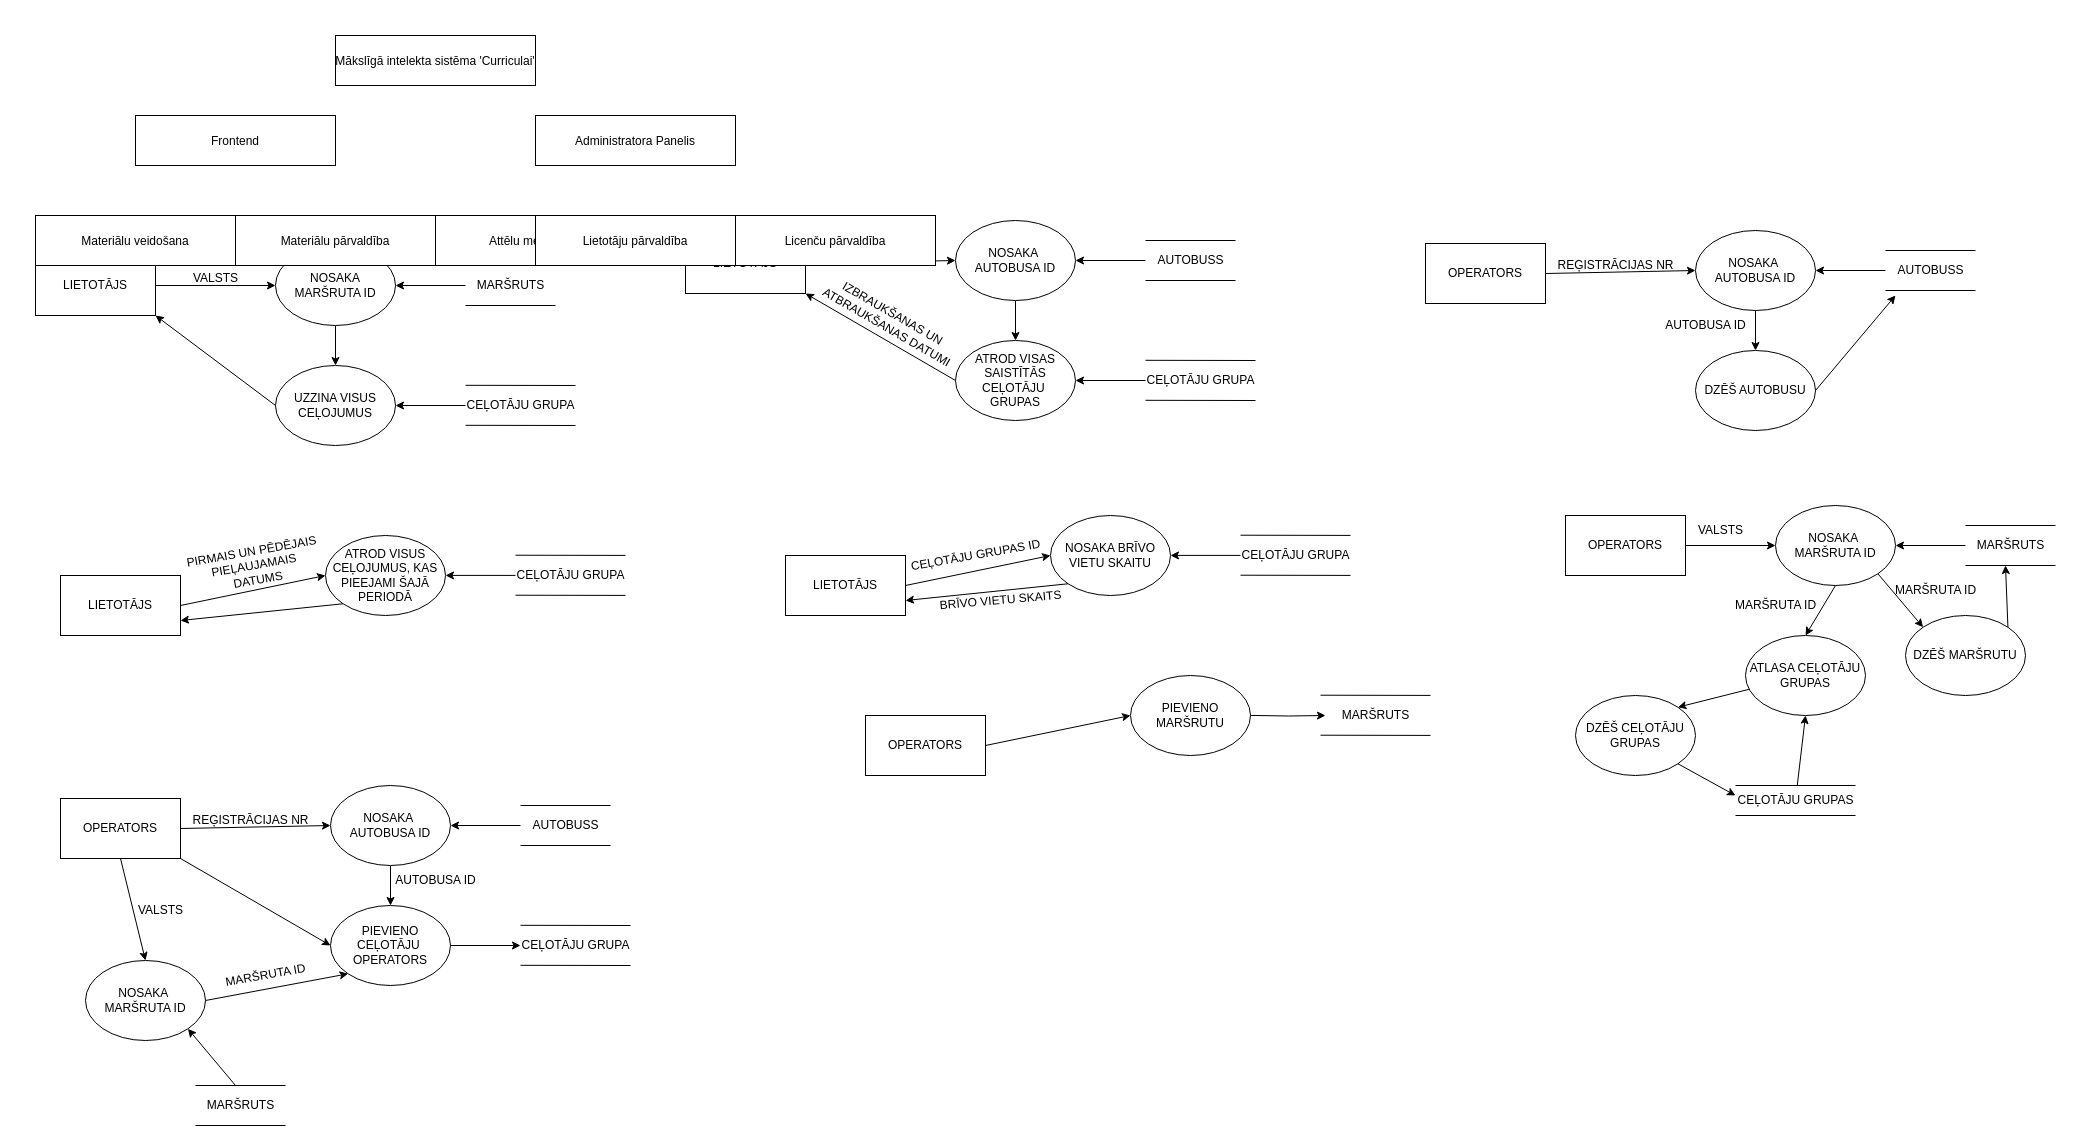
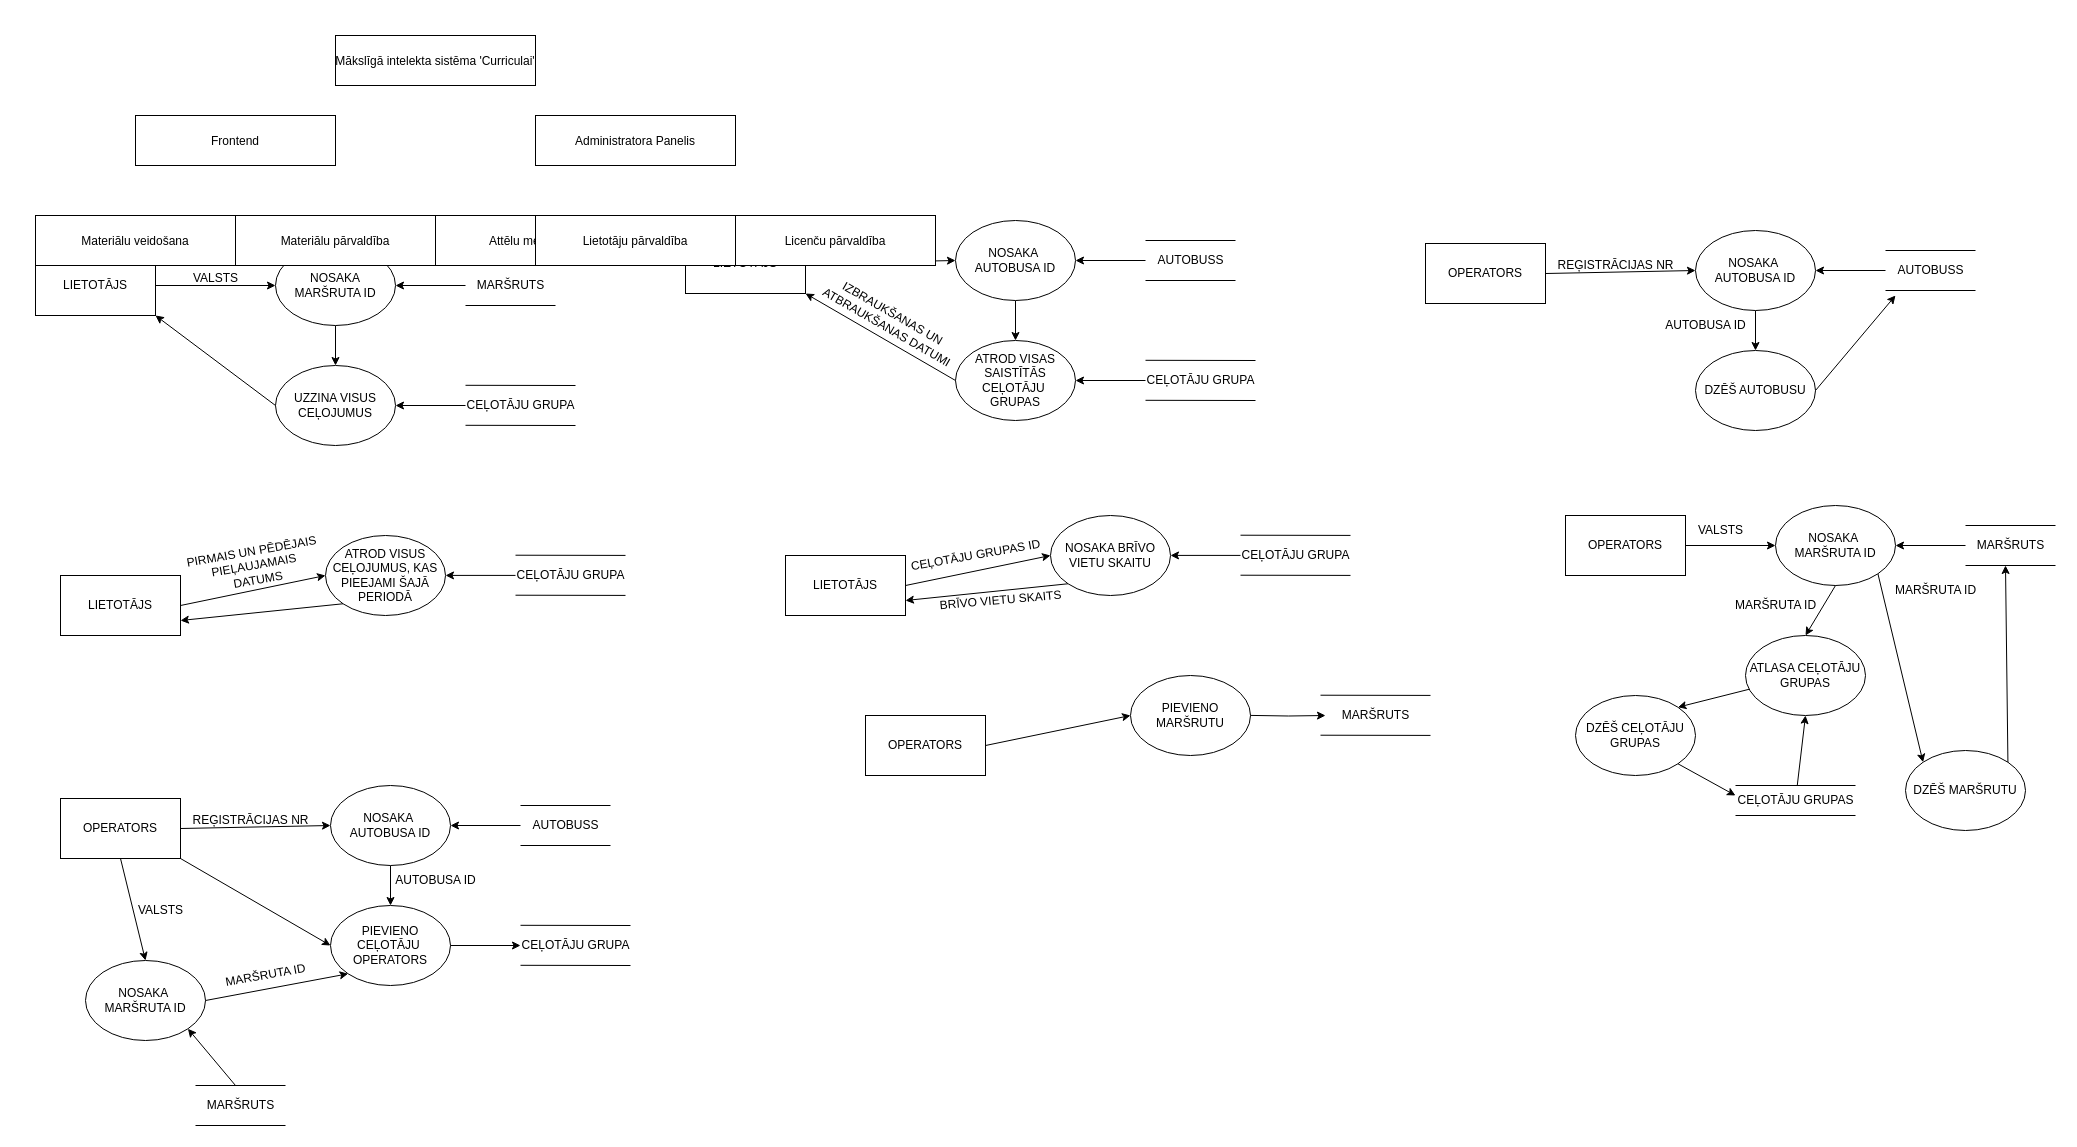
(1966, 656) -> (1966, 791)
